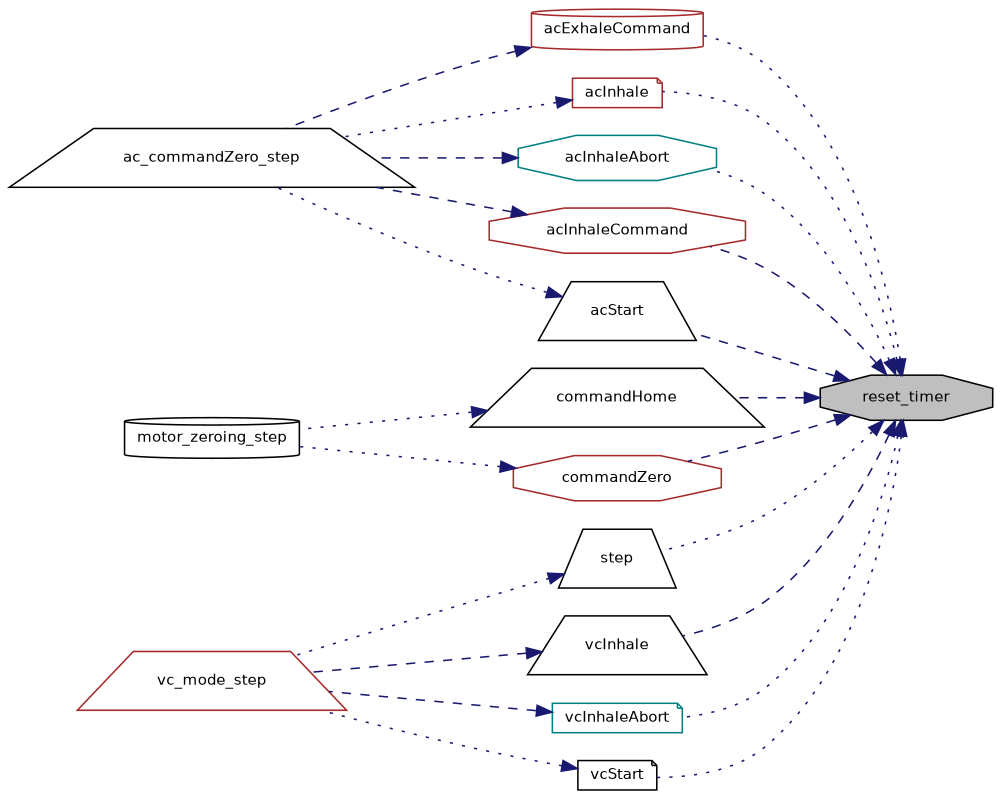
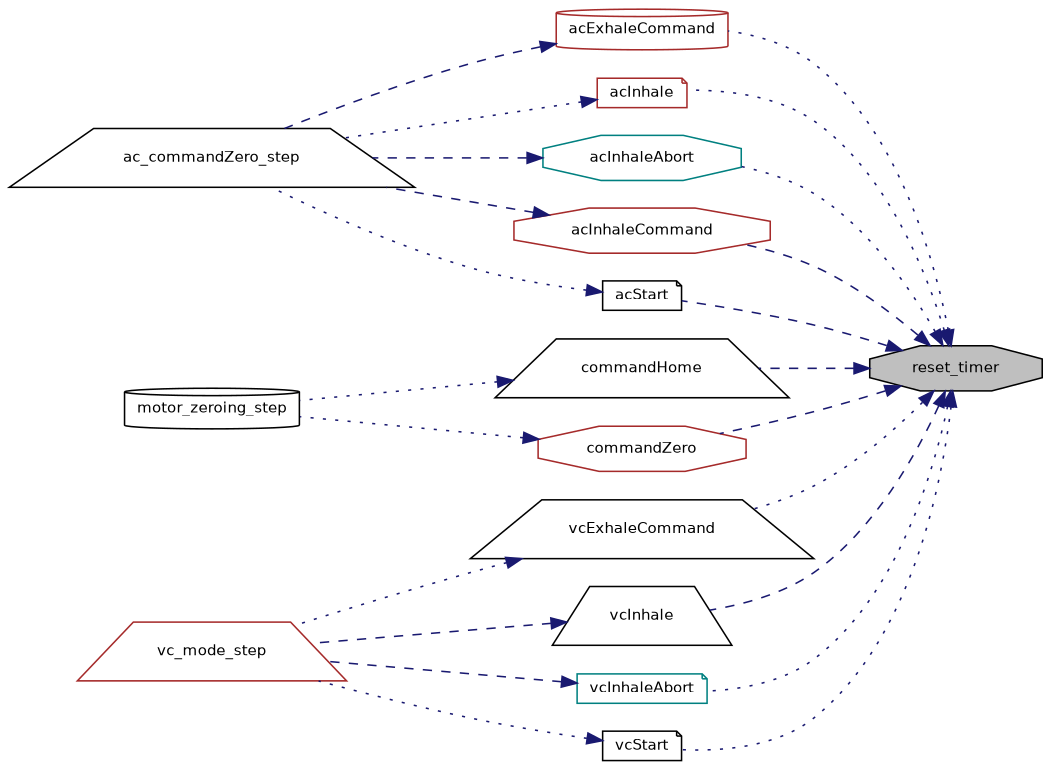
(617, 311) -> (642, 296)
(617, 559) -> (642, 529)
